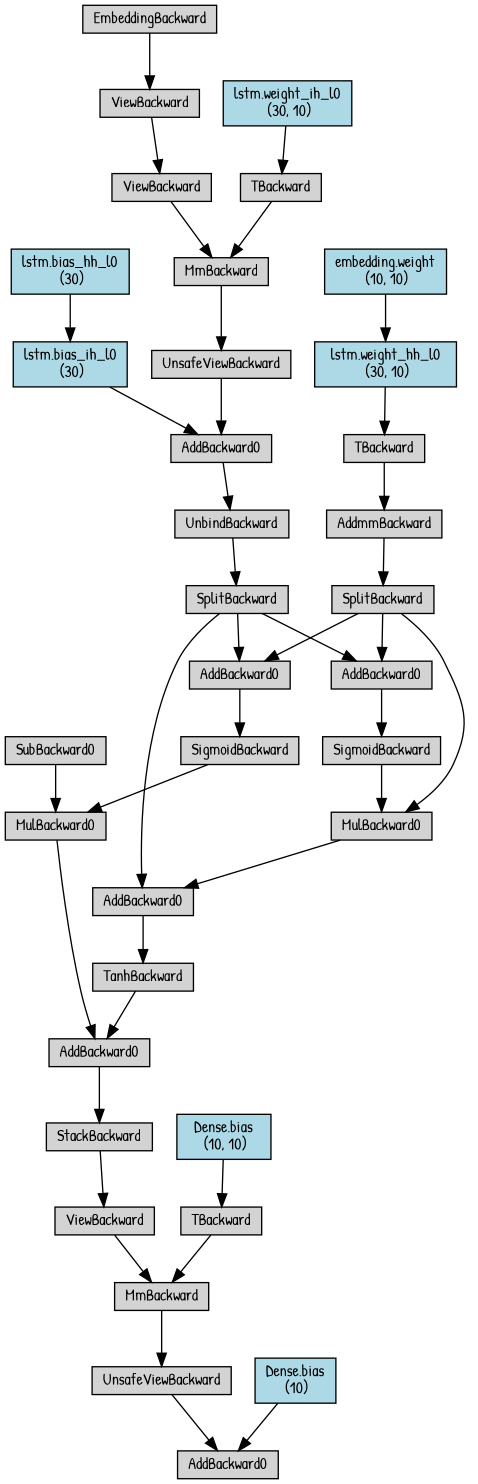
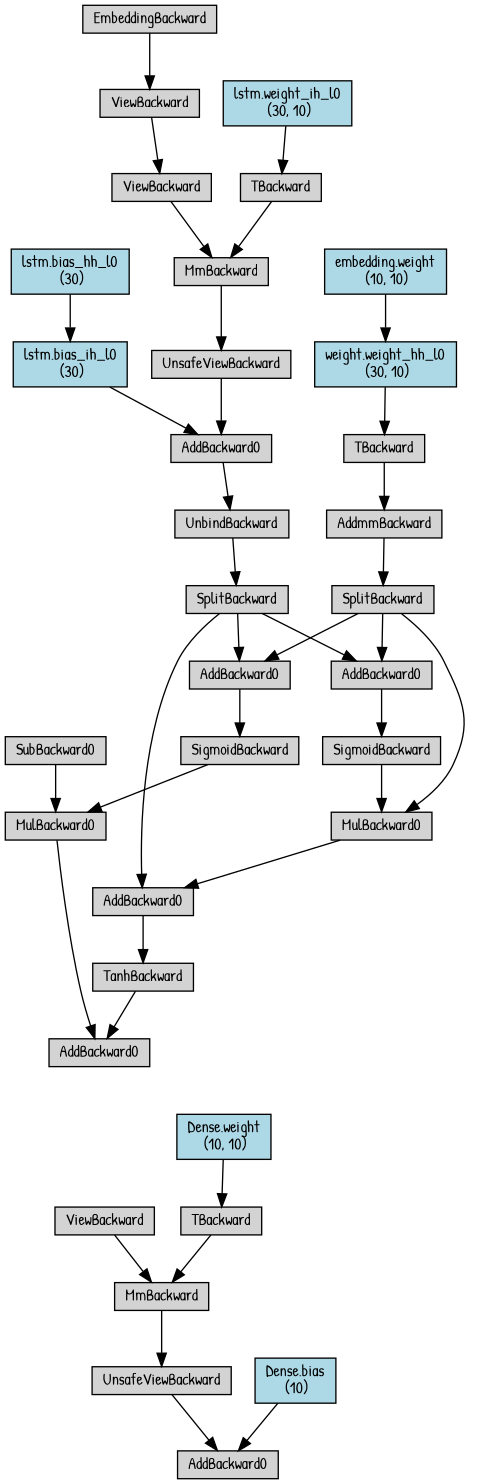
(386, 364) -> (386, 364)
(99, 1137) -> none
(224, 1137) -> (224, 1137)
